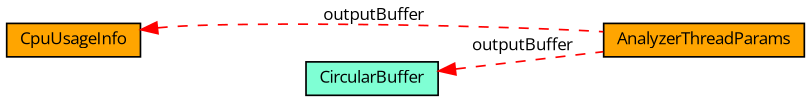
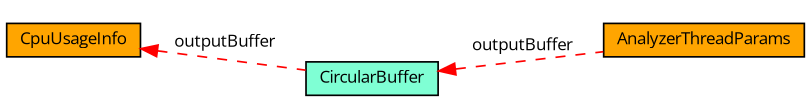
(380, 25) -> (232, 60)
